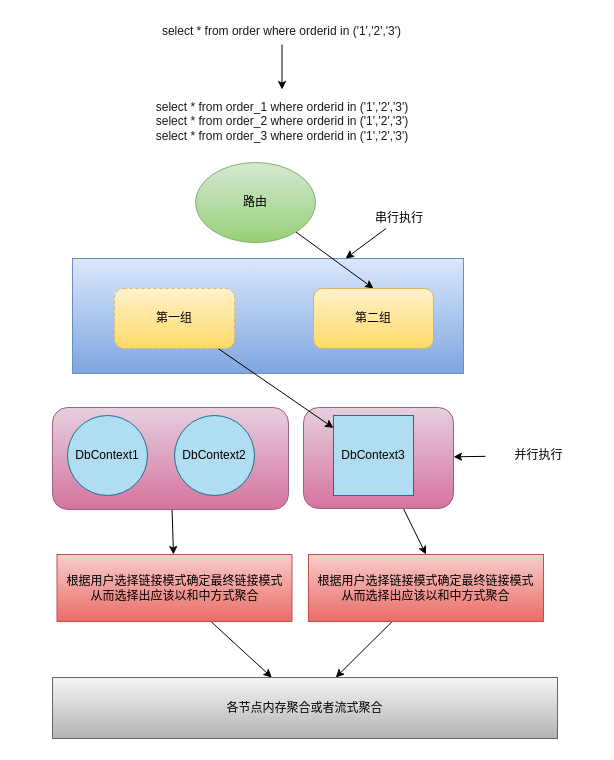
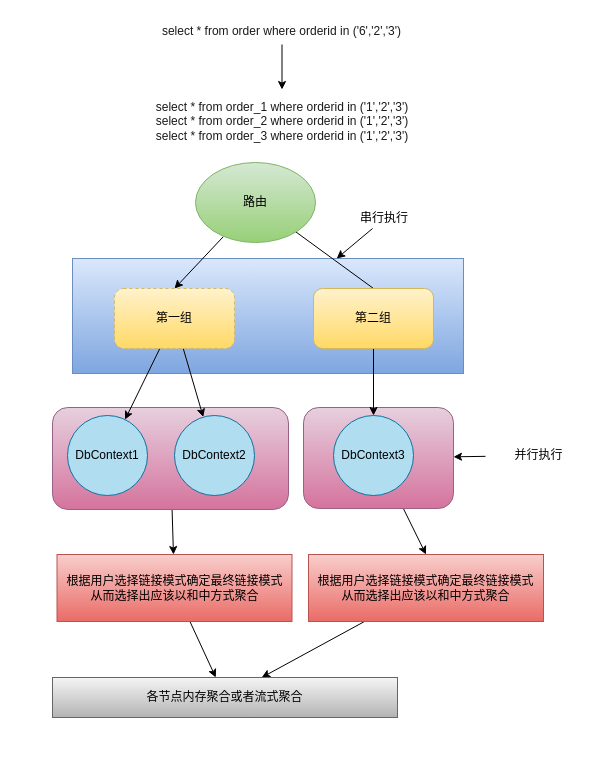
(282, 32) -> (282, 32)
(400, 219) -> (385, 219)
none -> (202, 260)
(367, 284) -> (369, 285)
none -> (374, 379)
none -> (144, 381)
(273, 386) -> (192, 379)
(374, 456) -> (374, 456)
(305, 708) -> (225, 698)
